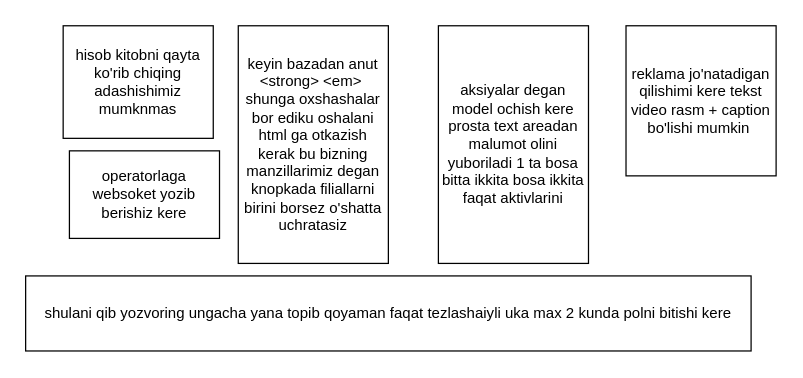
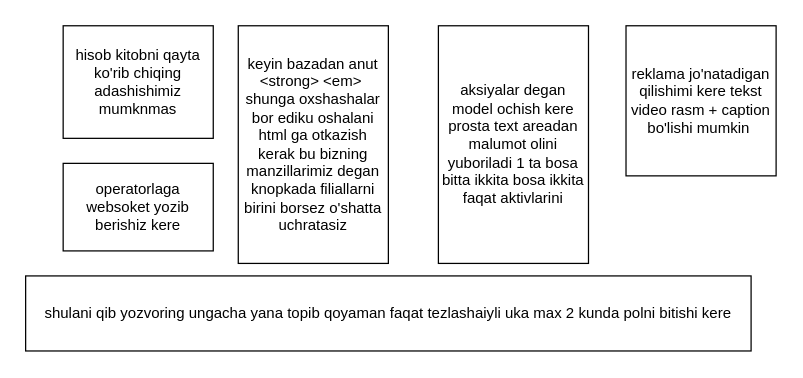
(144, 194) -> (138, 207)
